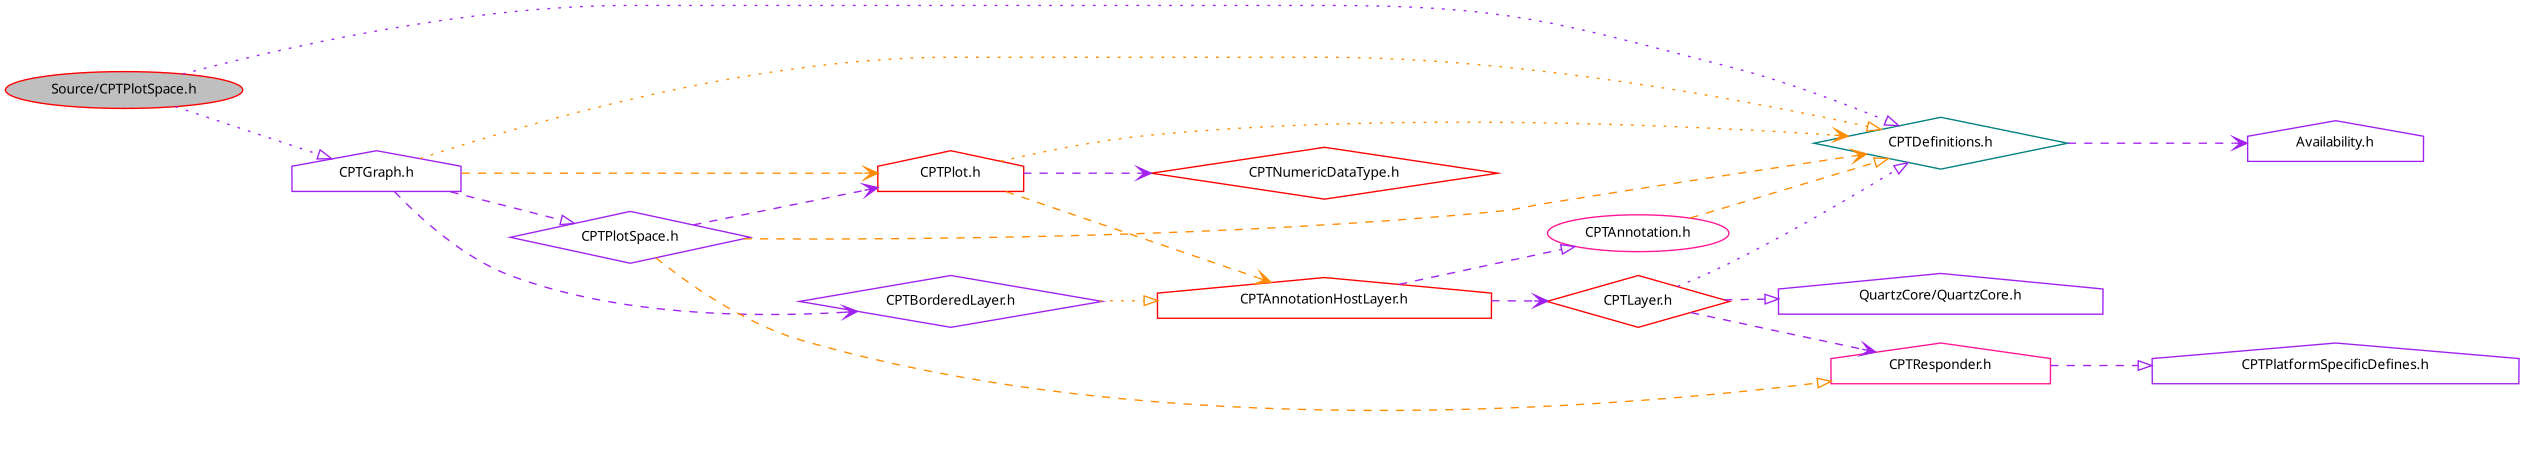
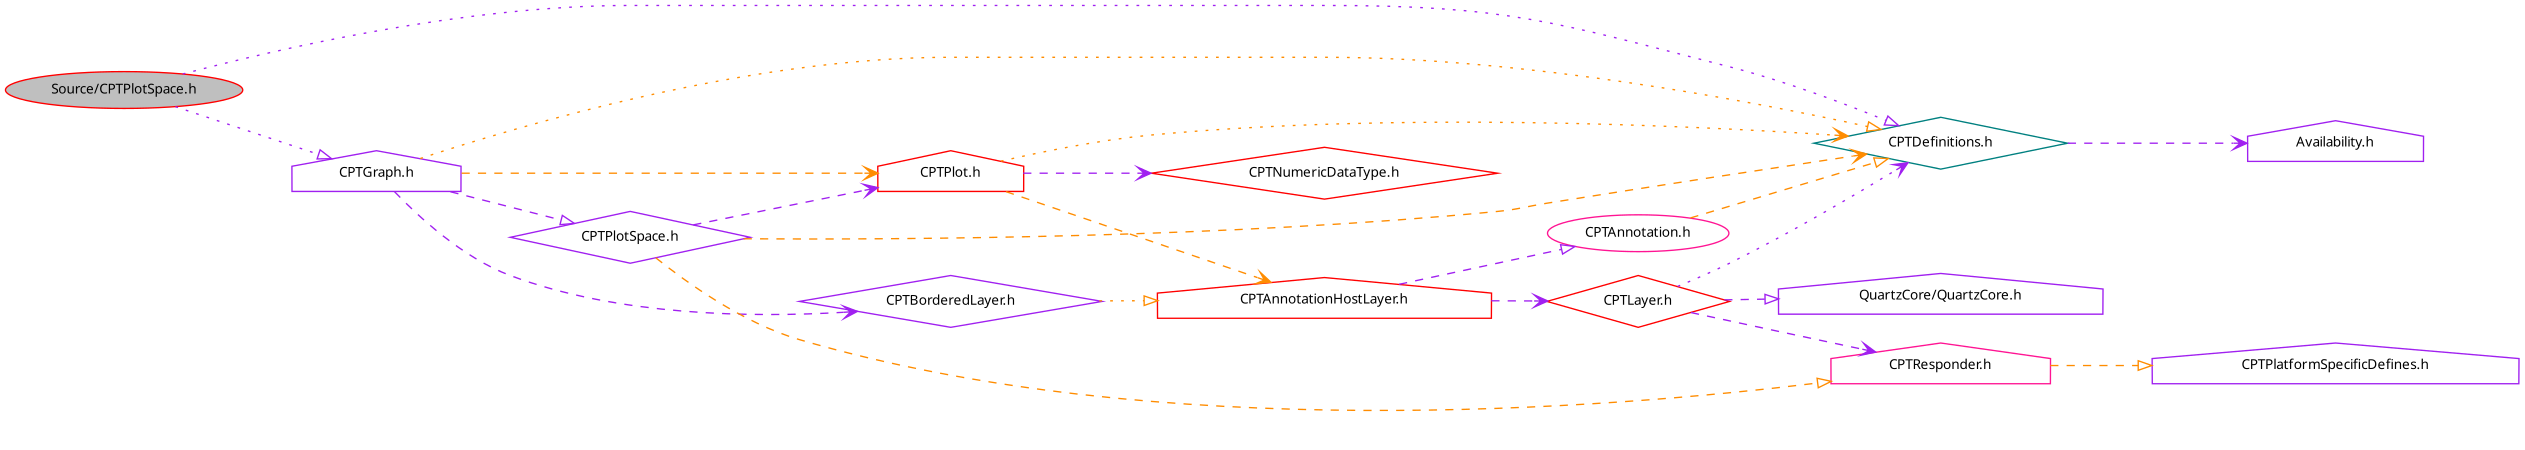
(1789, 232) -> (1789, 232)
(2094, 366) -> (2094, 366)
